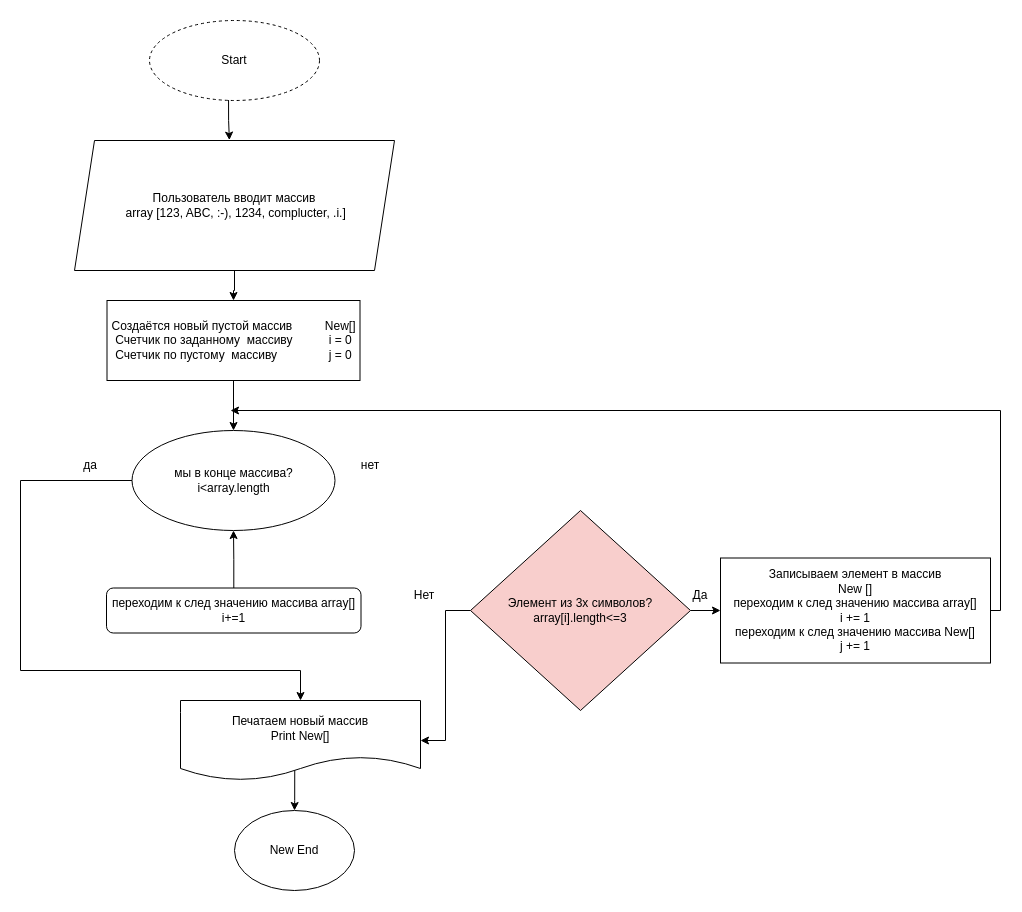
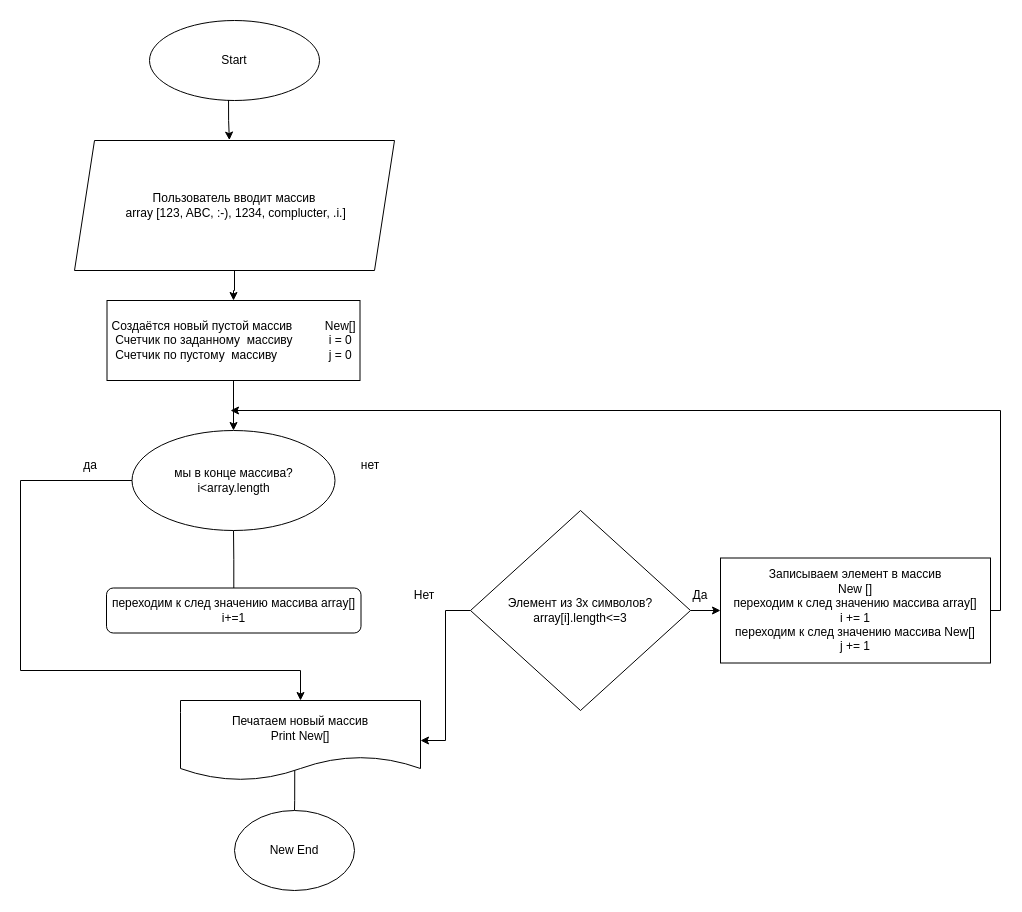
(235, 61) -> (235, 61)
(234, 539) -> (234, 536)
(581, 611) -> (581, 611)
(295, 802) -> (295, 805)
